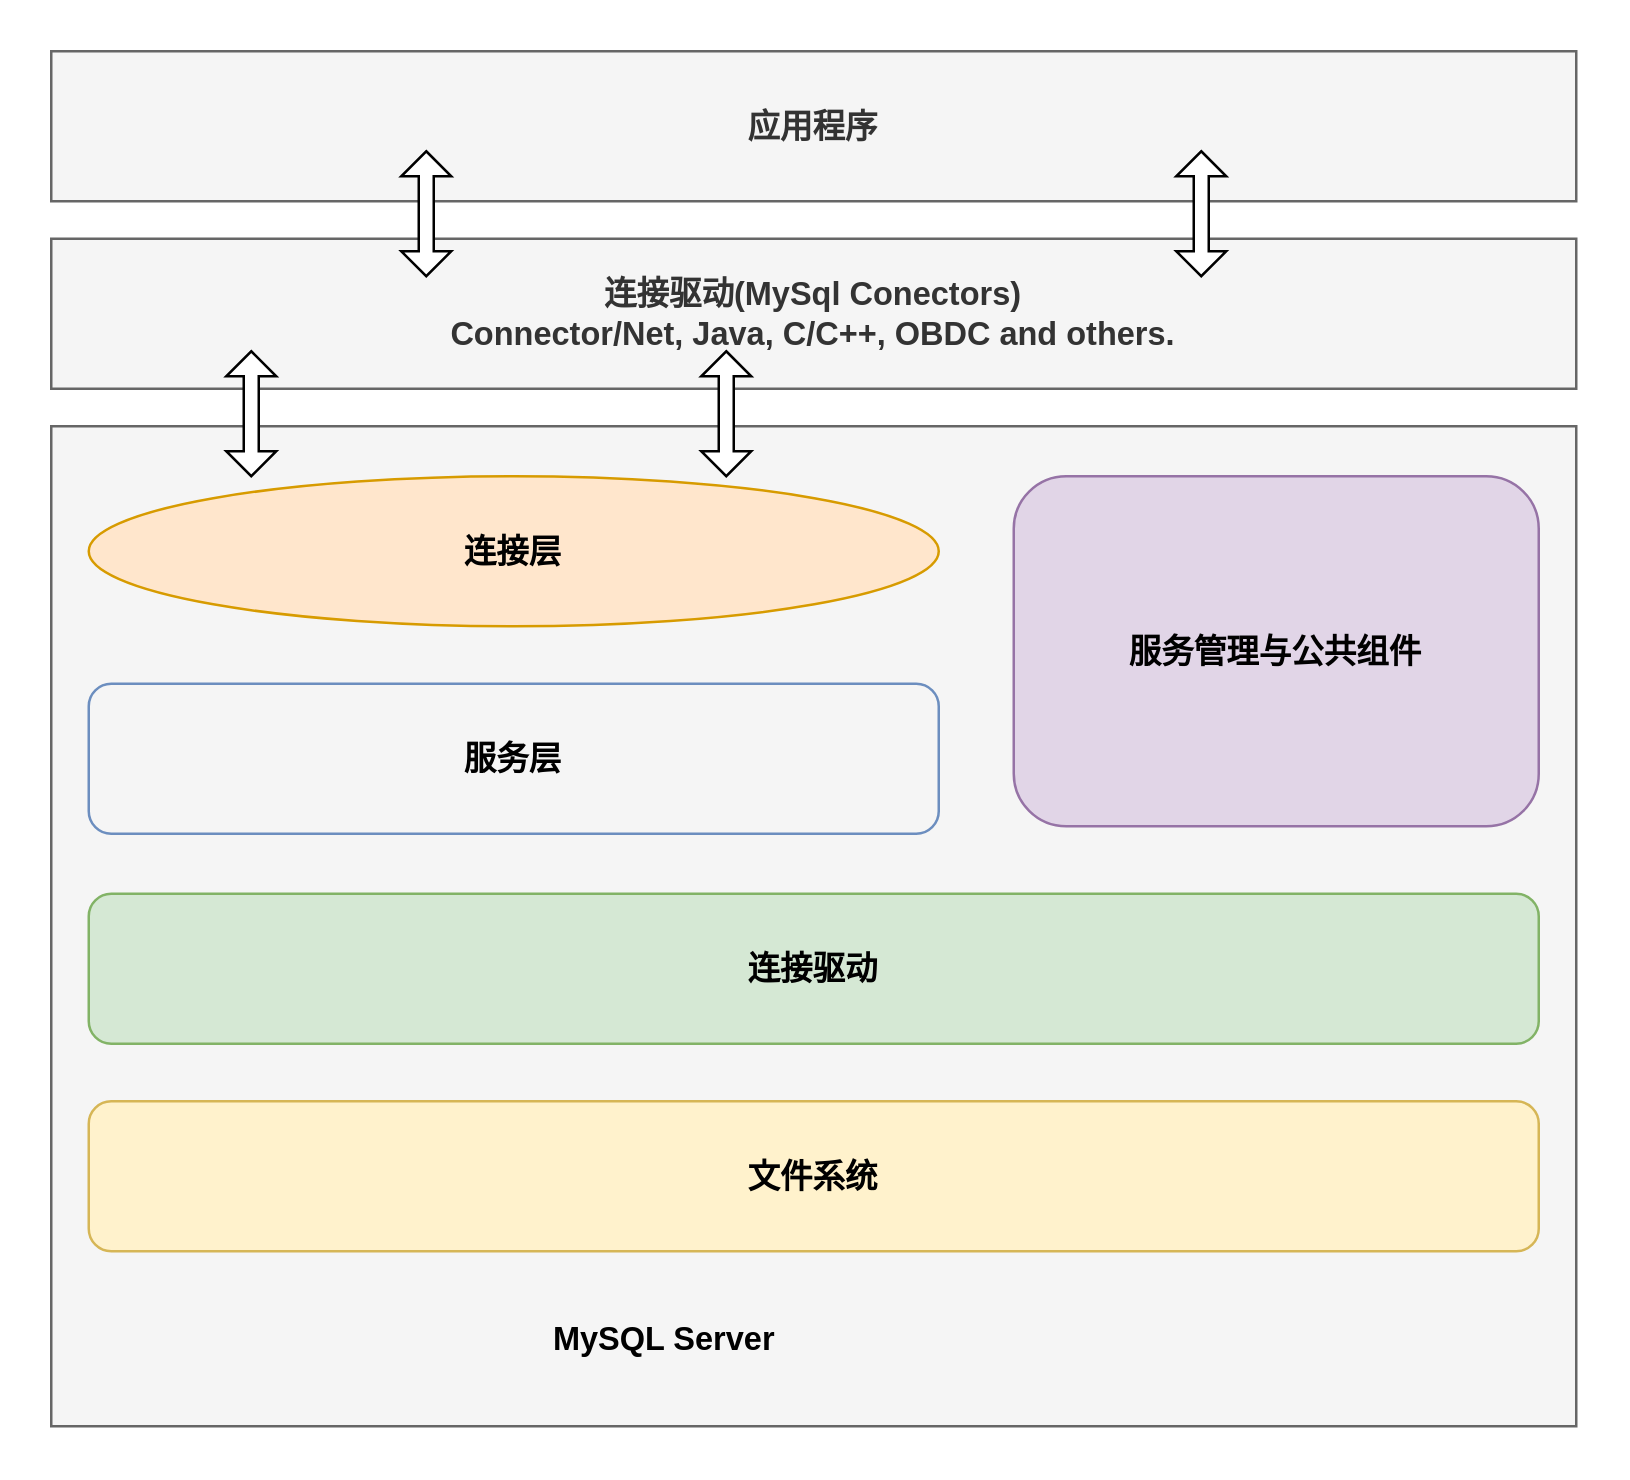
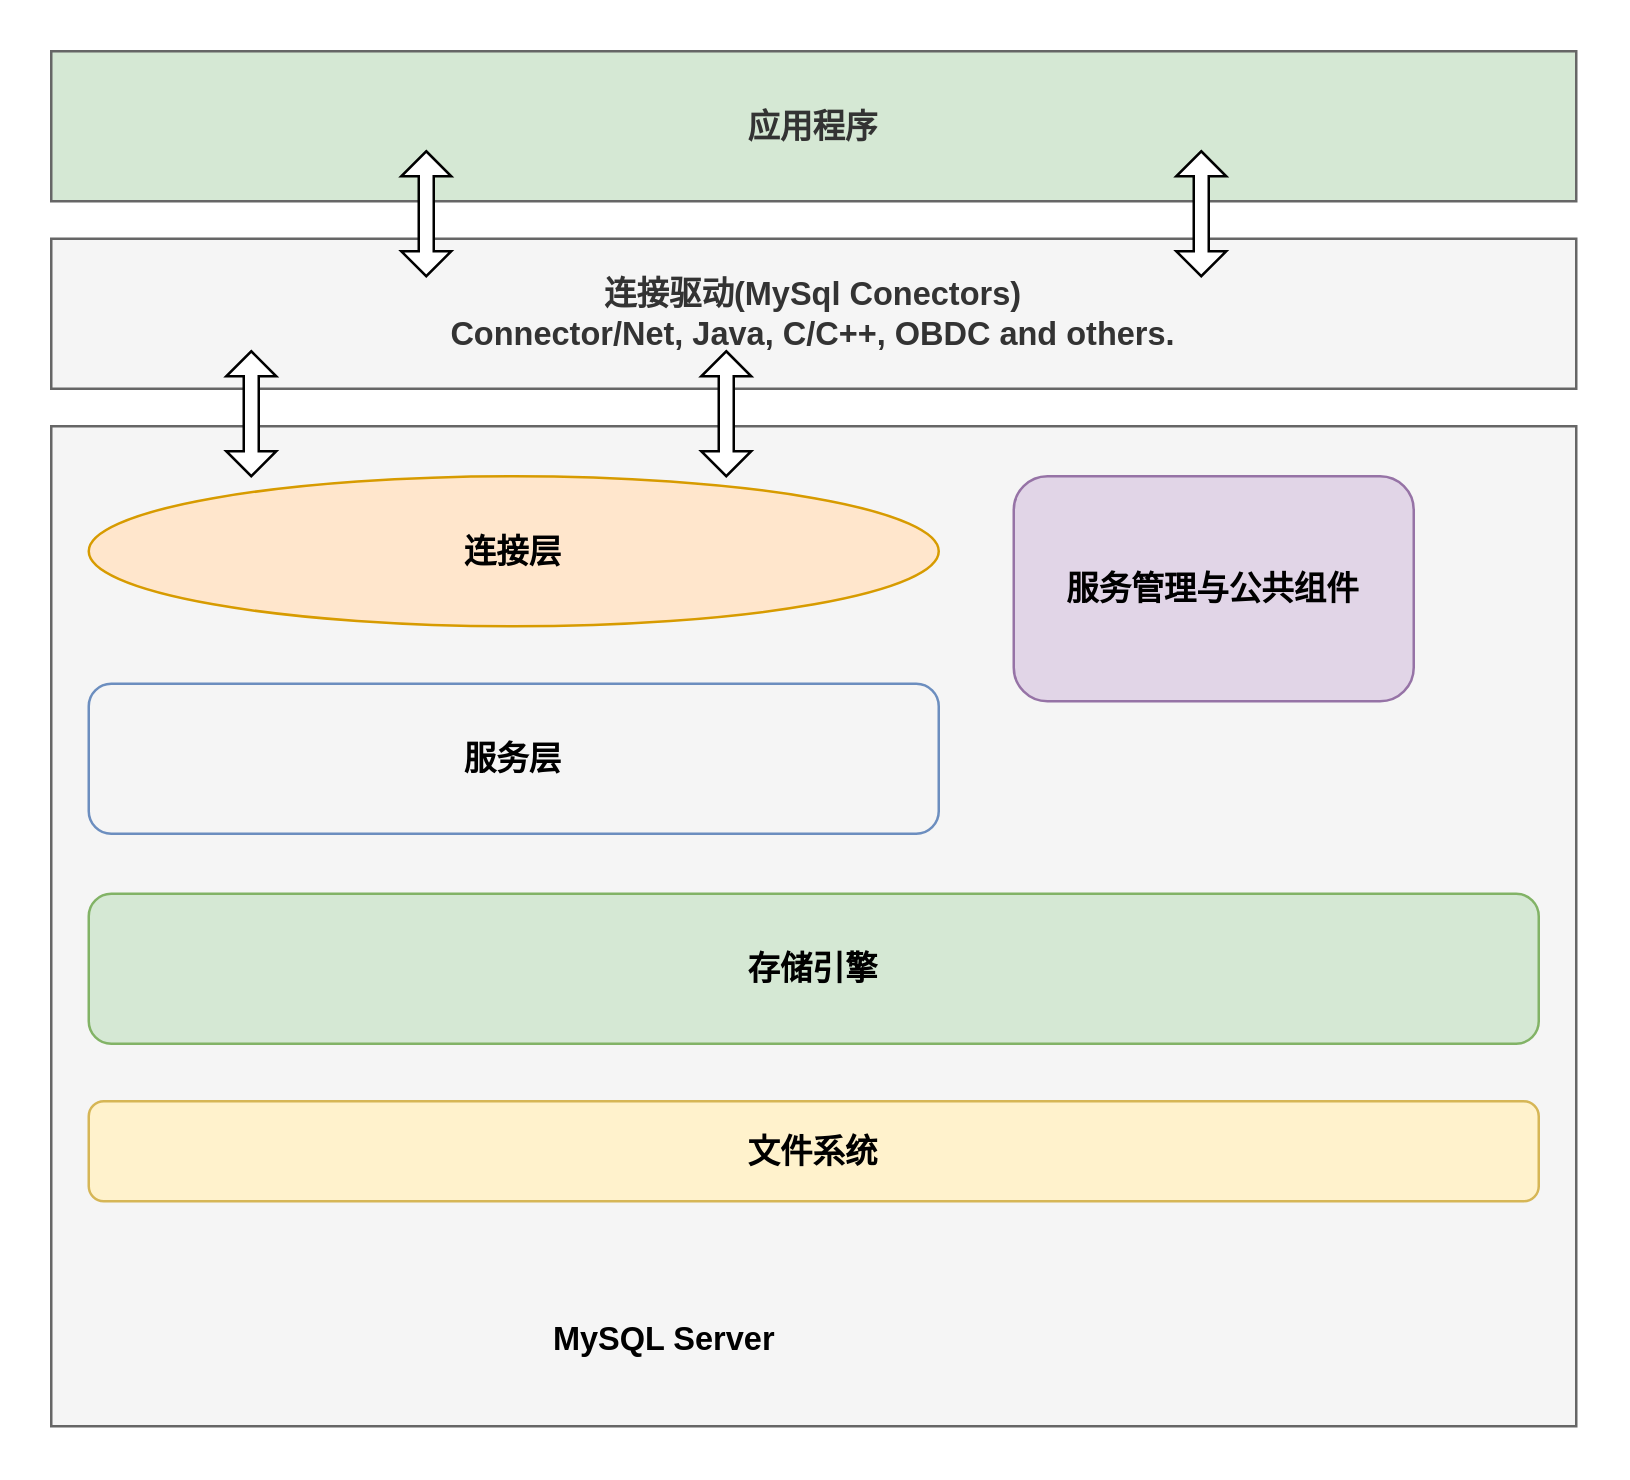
(814, 126) -> (814, 126)
(1276, 651) -> (1214, 589)
(814, 969) -> (814, 969)
(814, 1176) -> (814, 1151)
